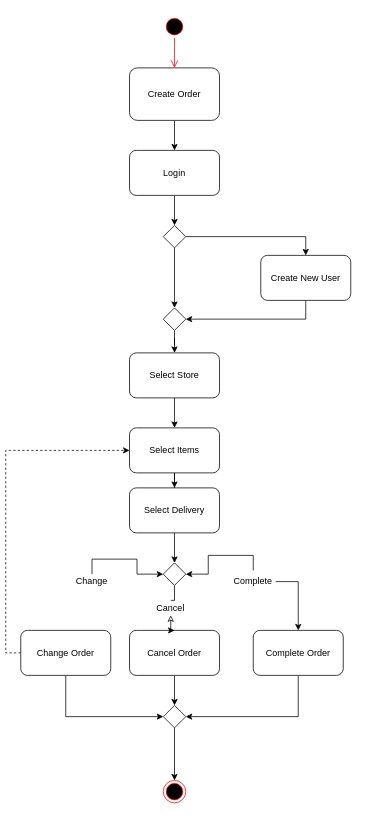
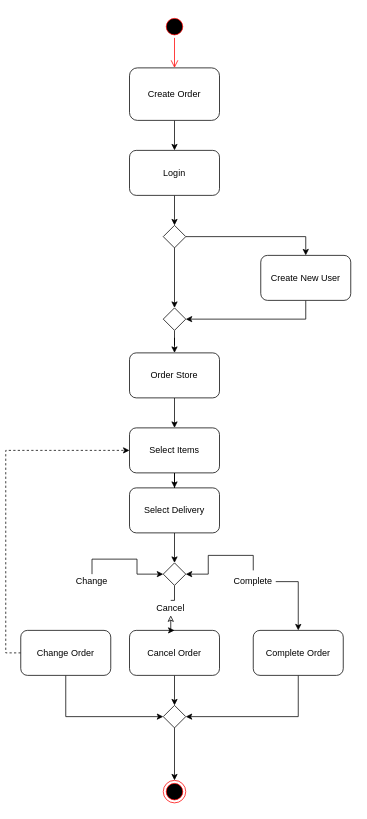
(174, 375) -> (174, 375)
